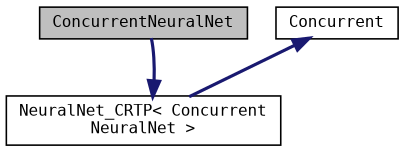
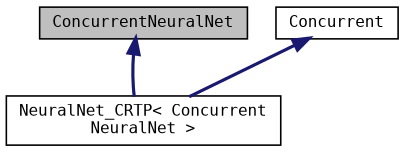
(154, 59) -> (133, 75)
